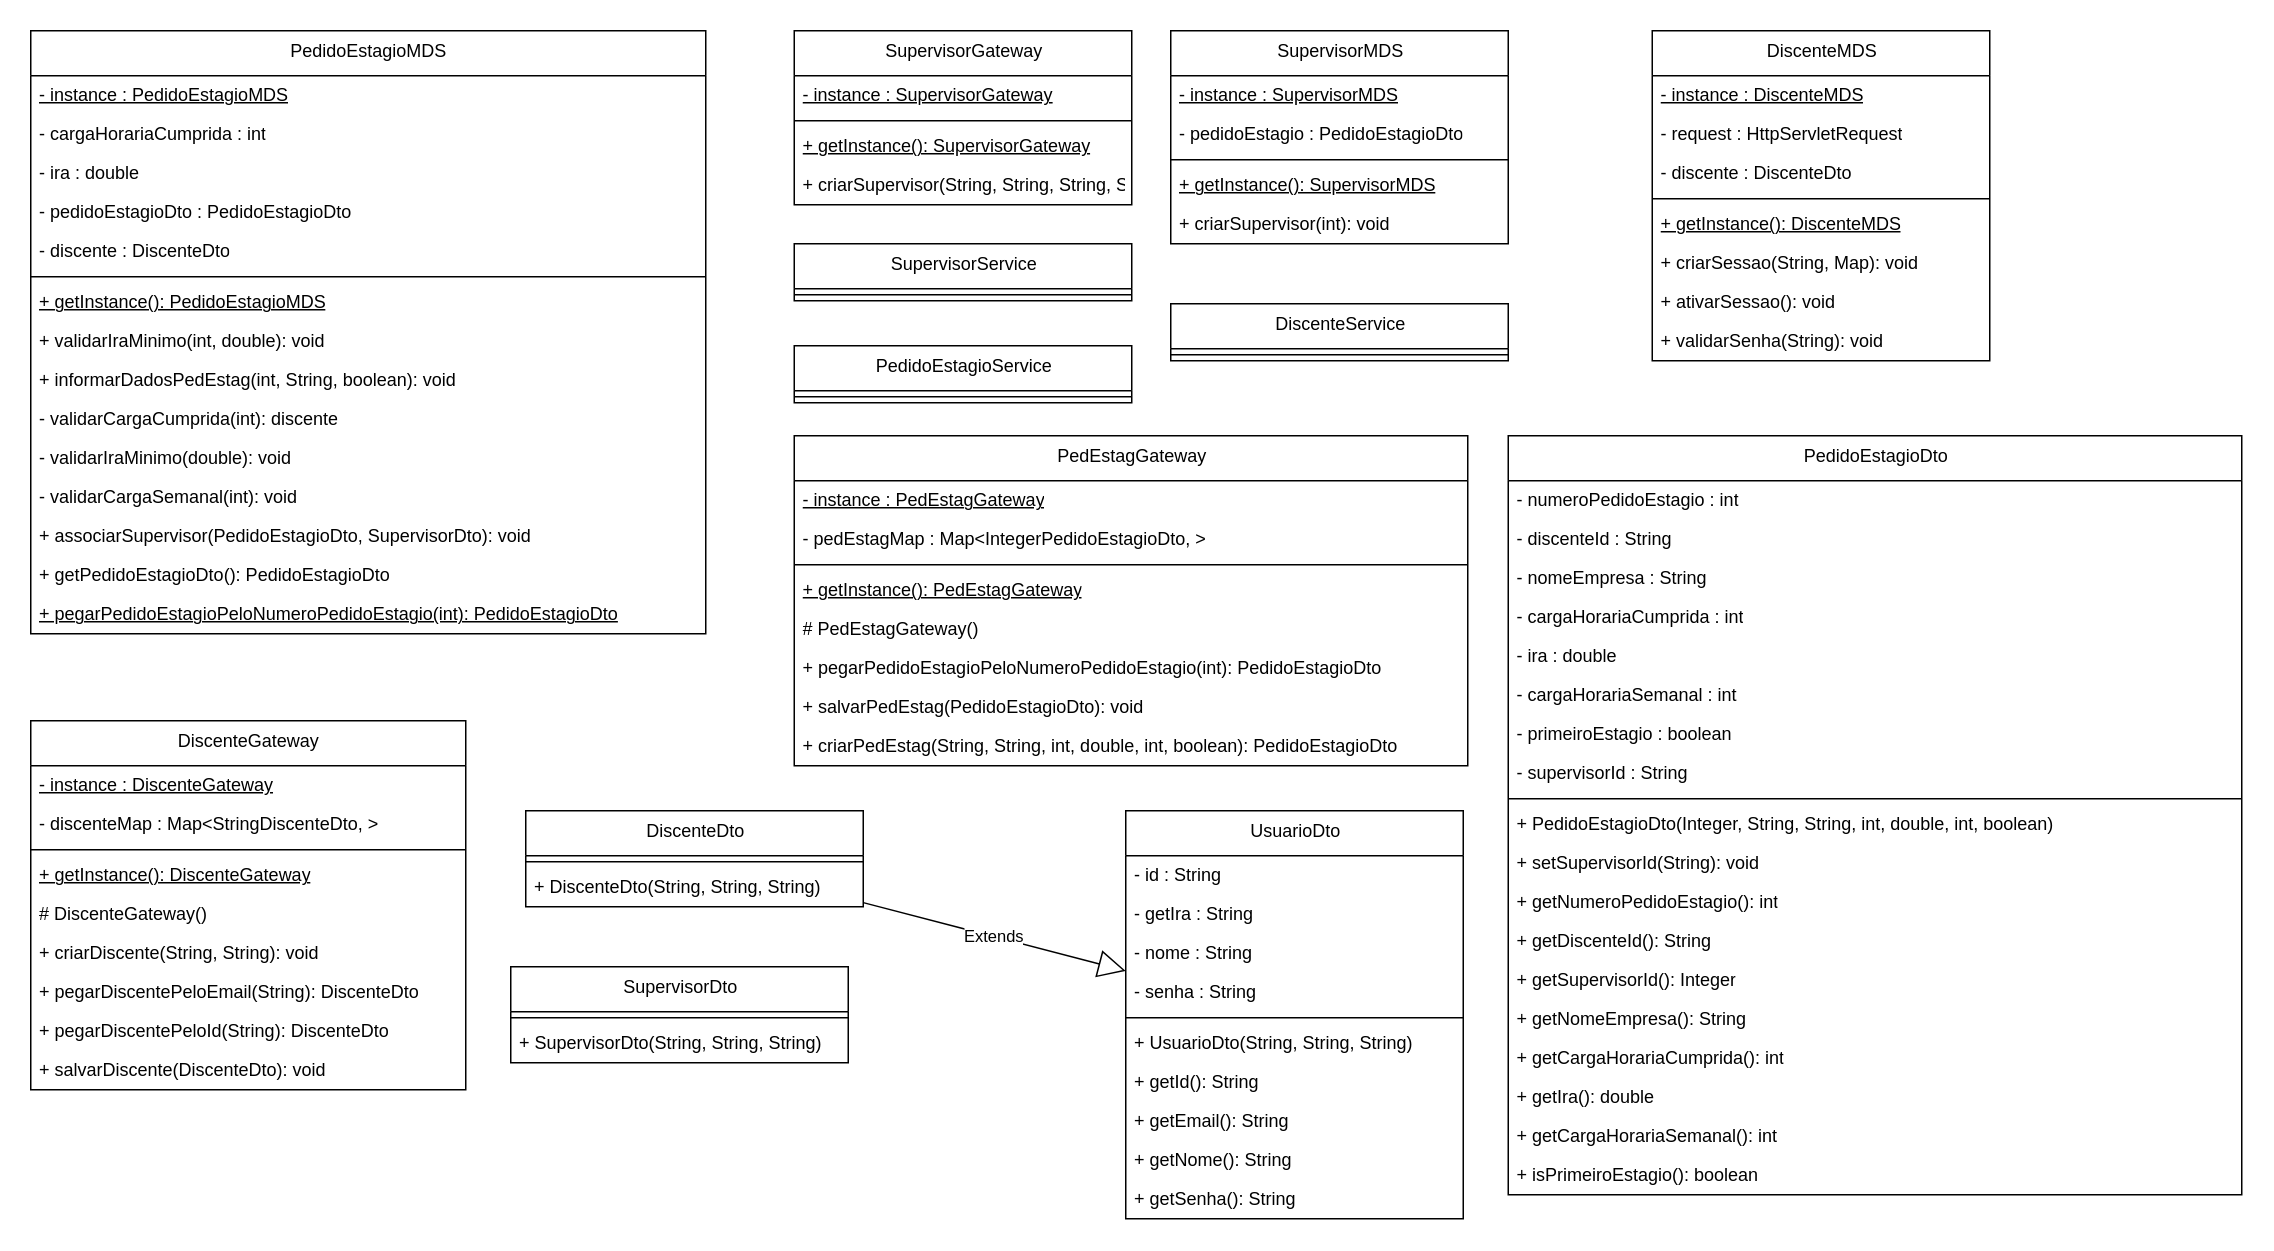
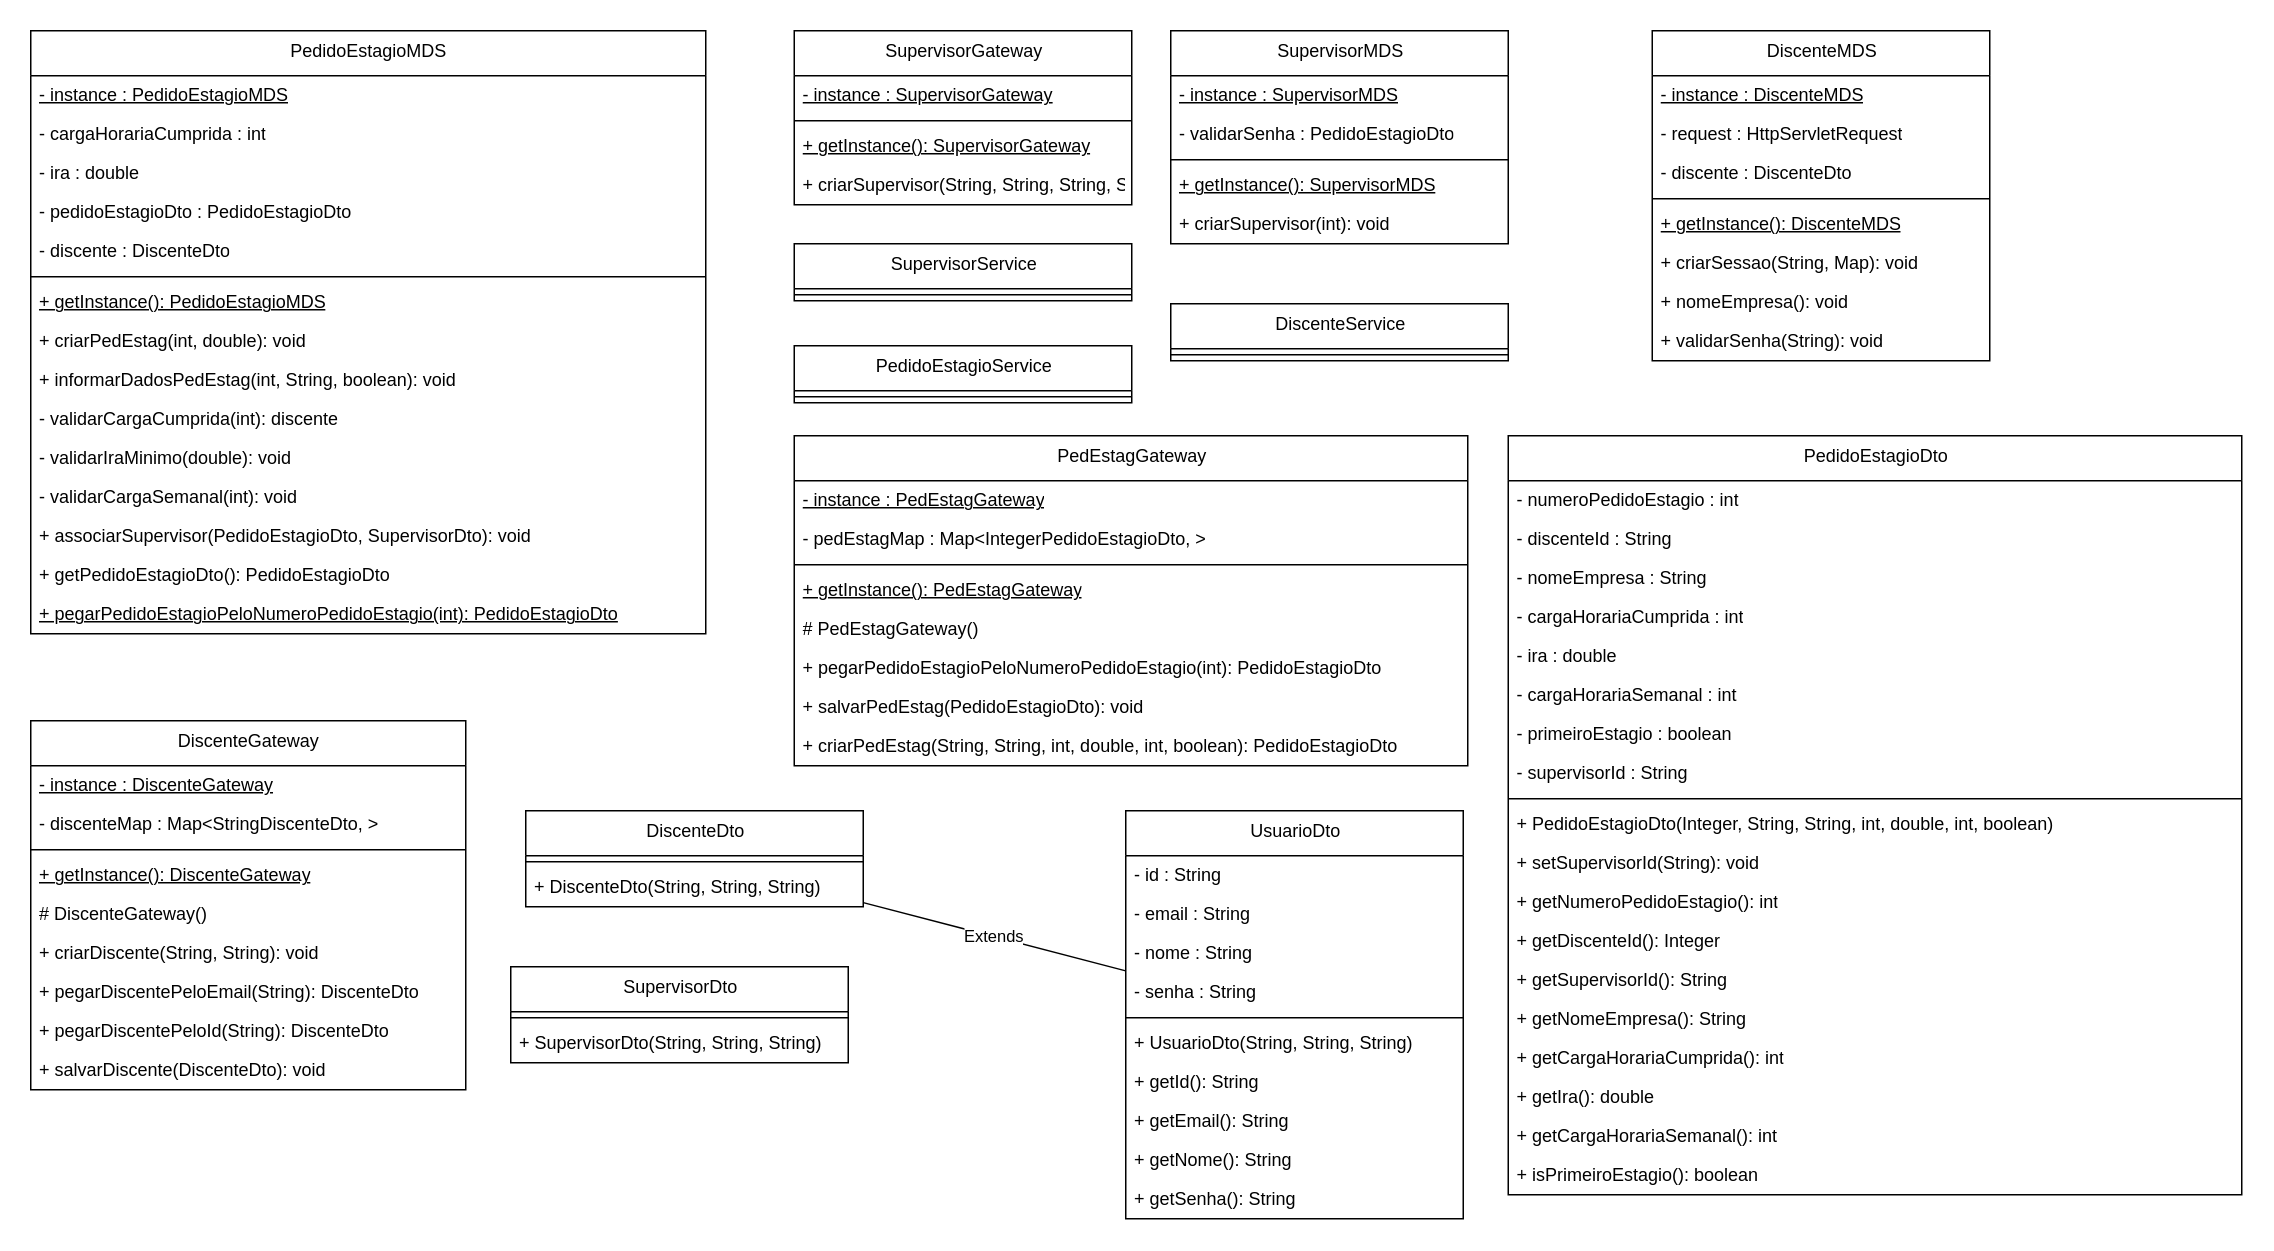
(1332, 134) -> (1327, 134)
(1760, 302) -> (1758, 302)
(198, 341) -> (190, 341)
(1209, 914) -> (1199, 914)
(1632, 941) -> (1639, 941)
(1098, 964) -> (1109, 967)
(1649, 980) -> (1642, 980)
